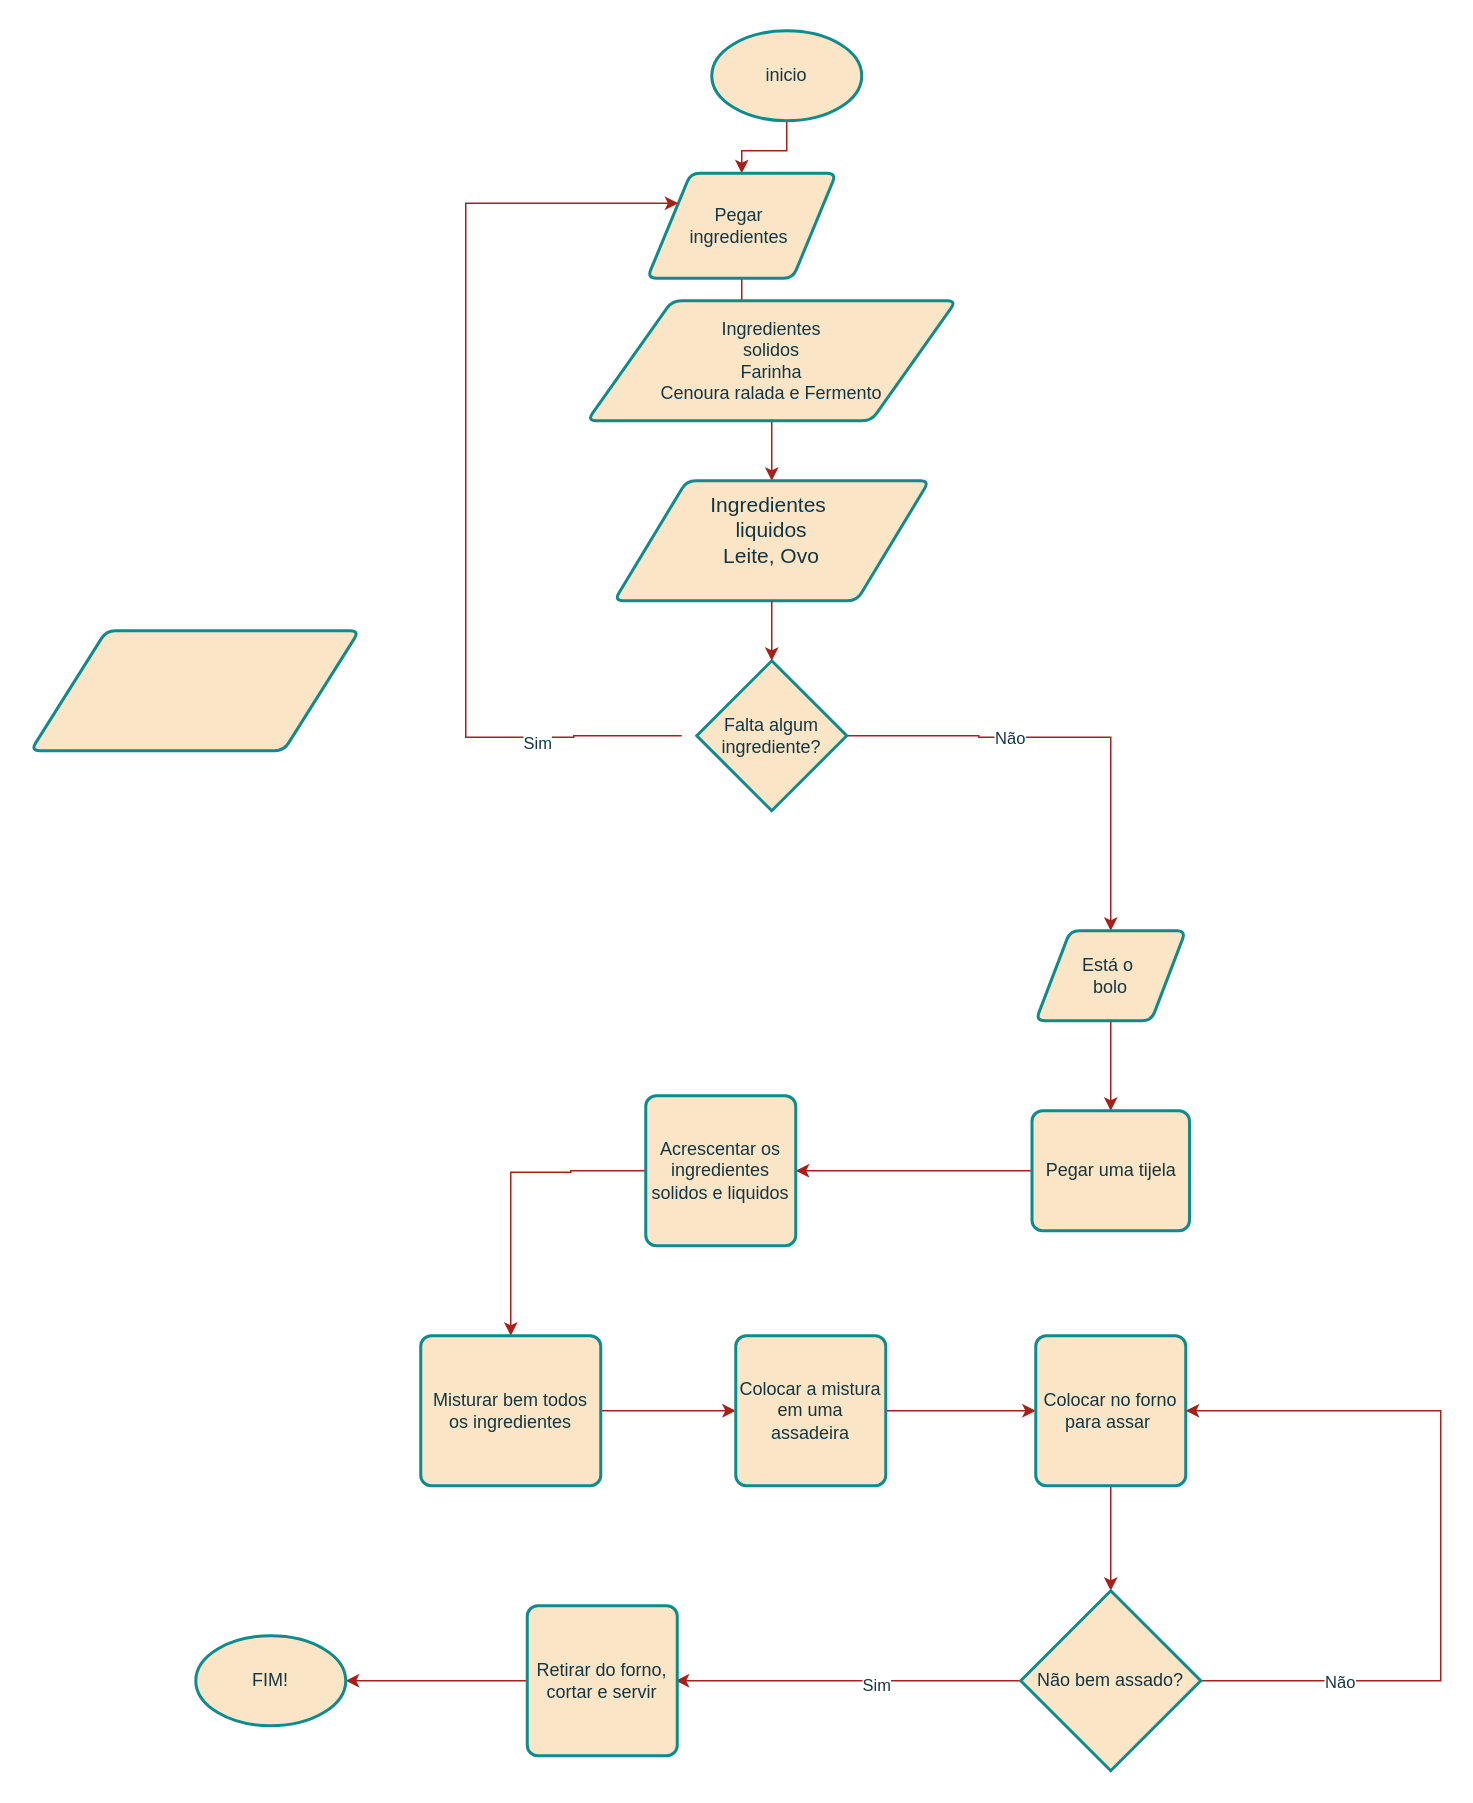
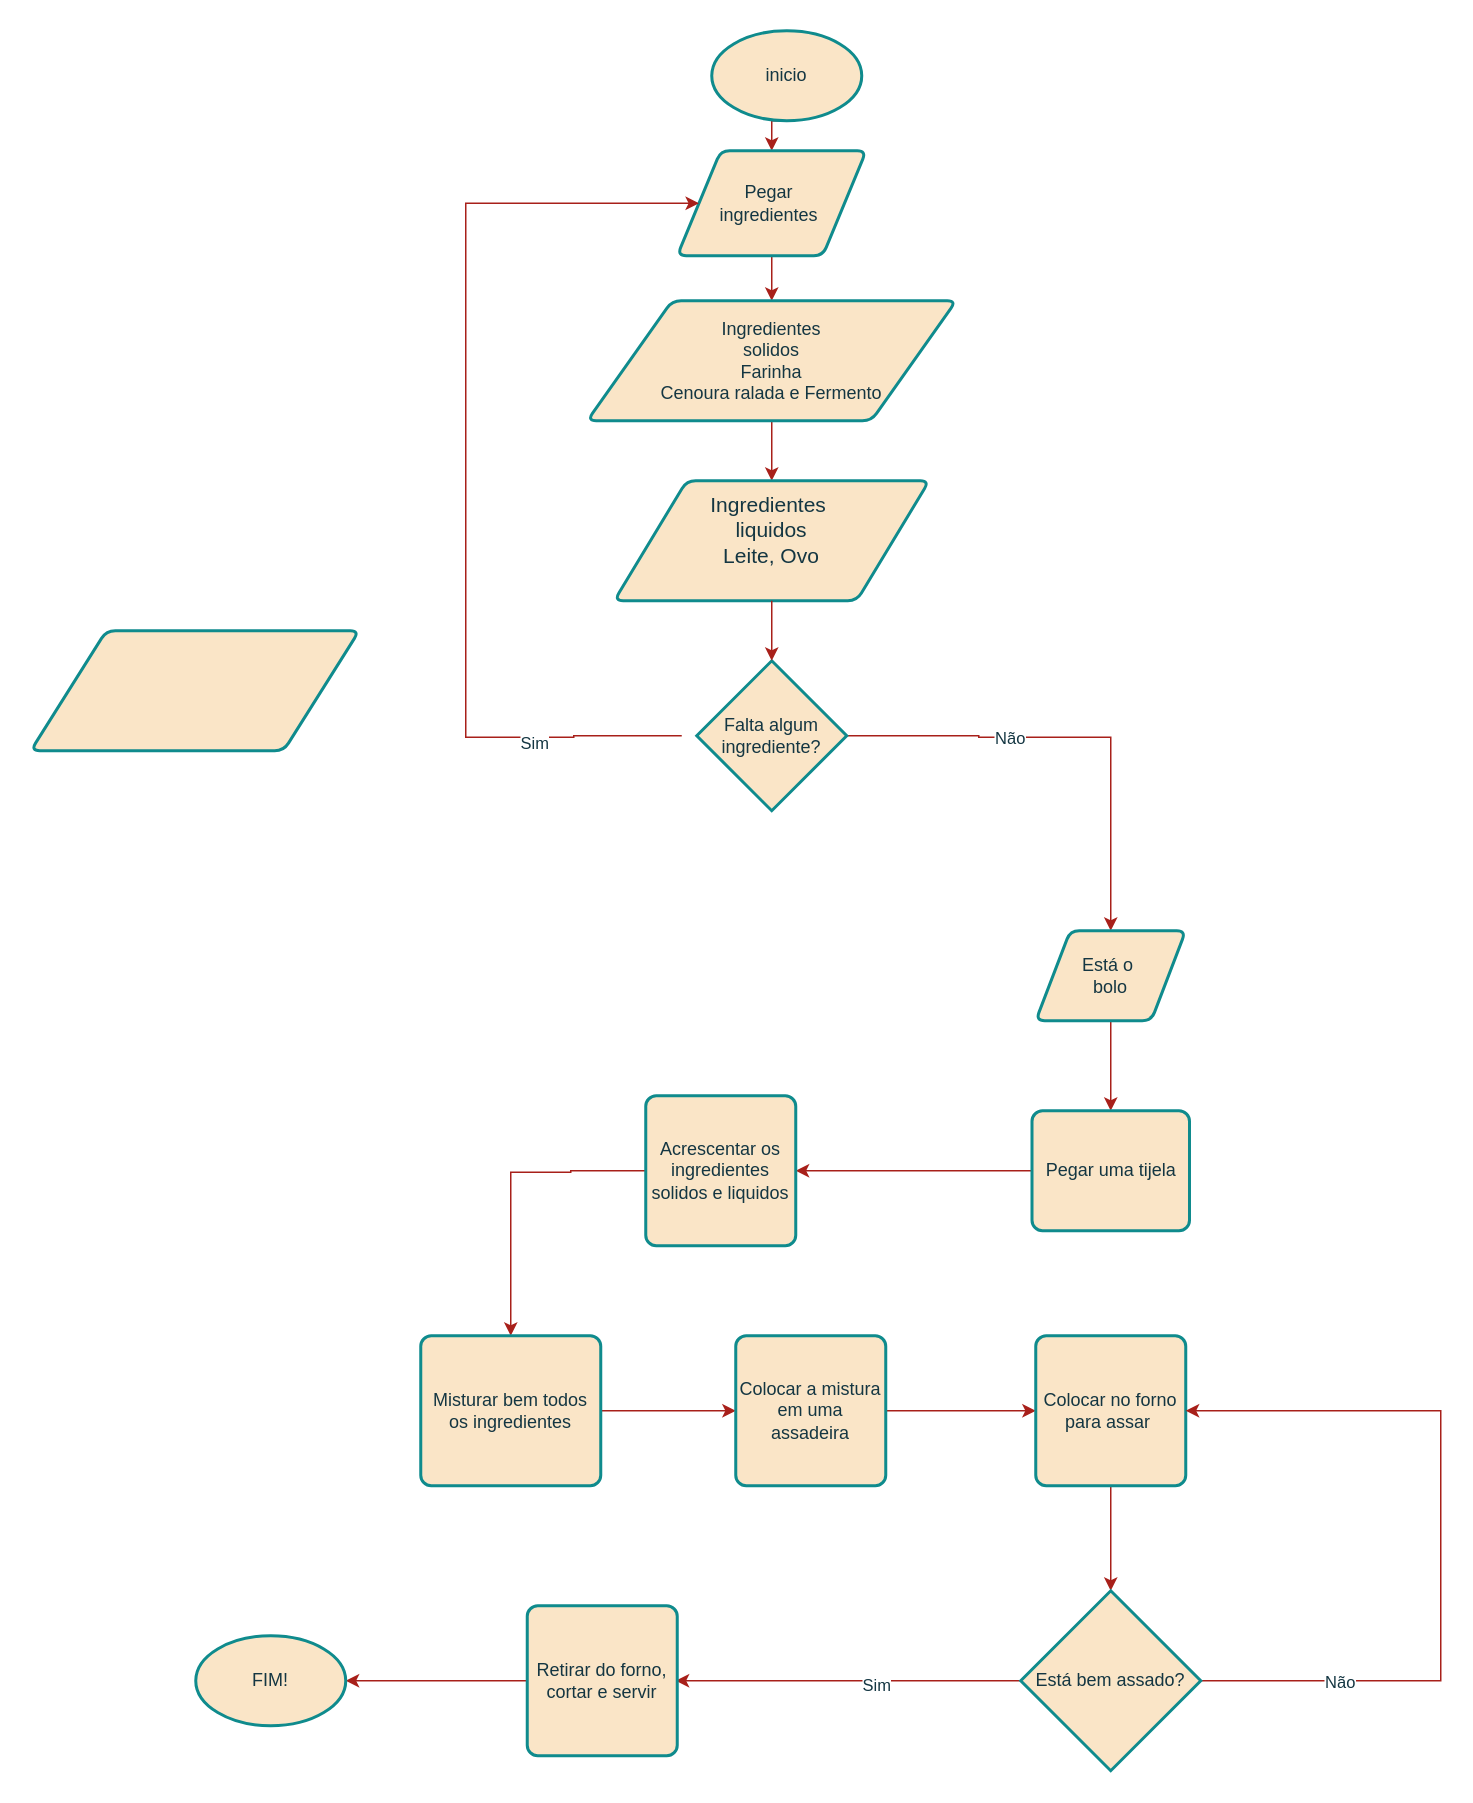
(742, 226) -> (772, 203)
(1111, 1681) -> (1111, 1681)
